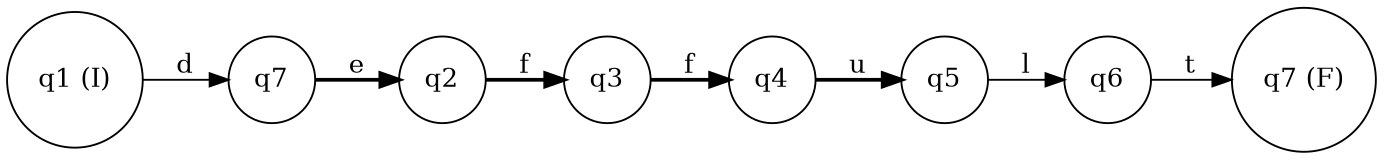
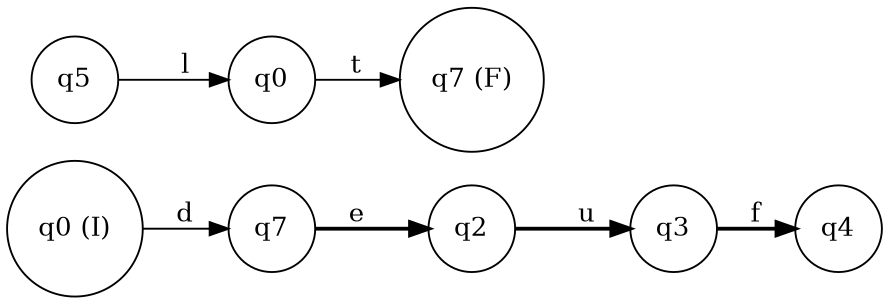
(525, 66) -> (587, 215)
(75, 80) -> (75, 229)
(849, 80) -> none
(1108, 80) -> (272, 80)
